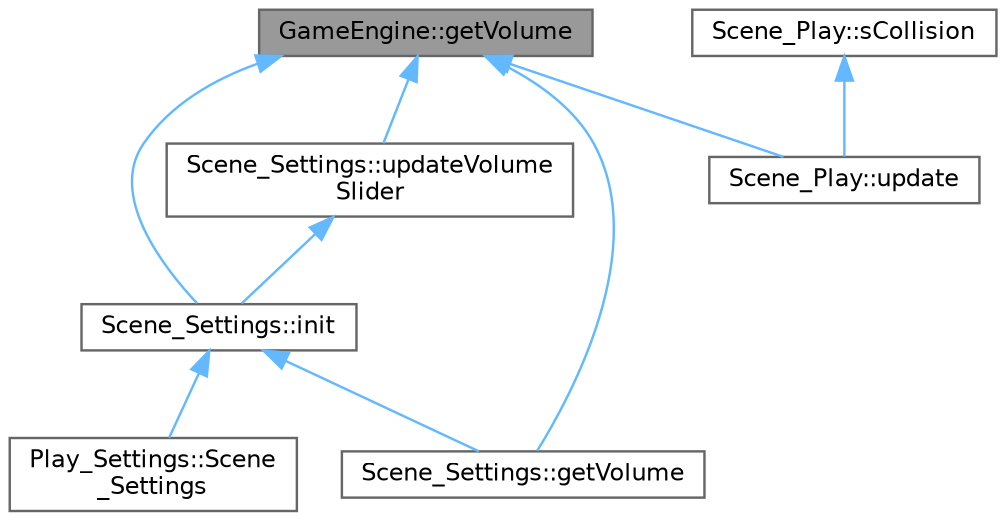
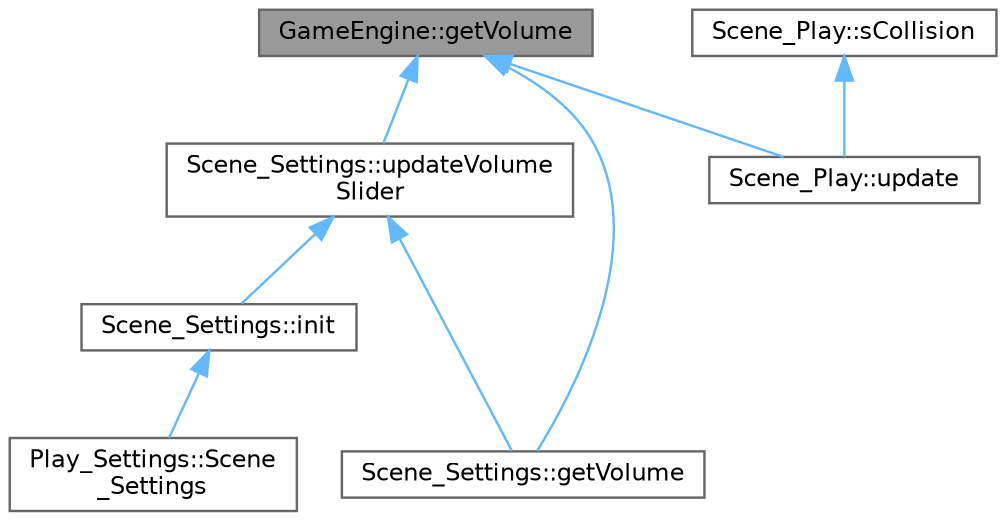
(135, 161) -> none
(382, 406) -> (456, 345)
